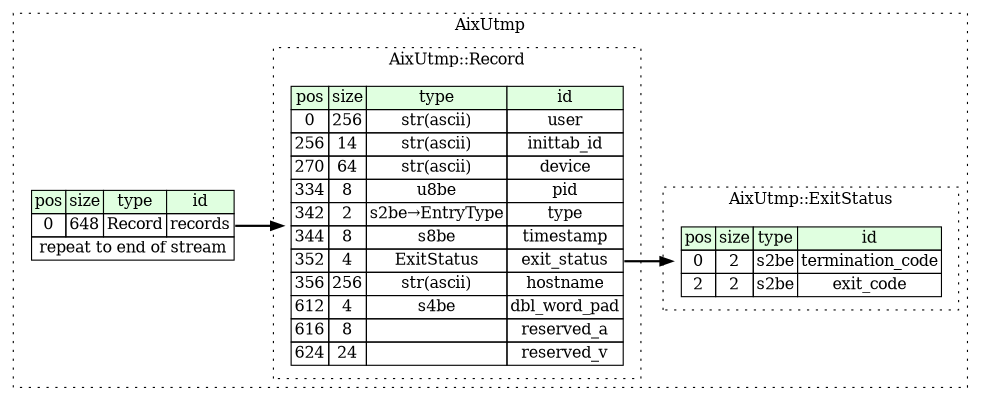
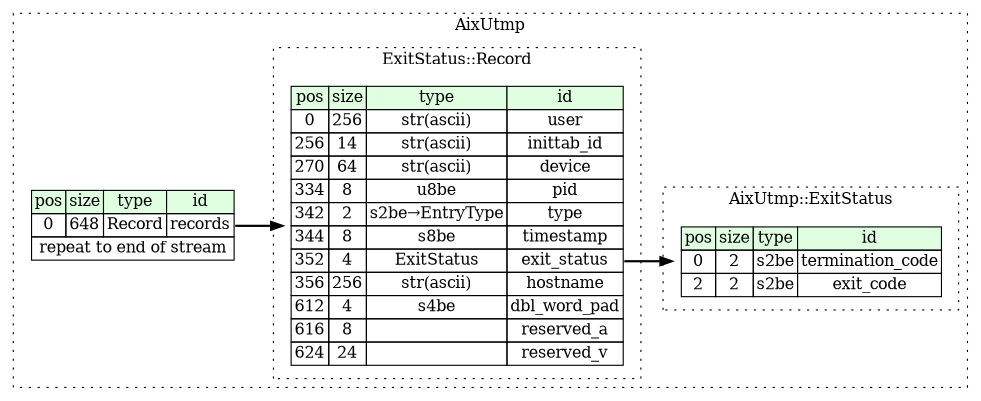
(457, 60) -> (457, 60)
